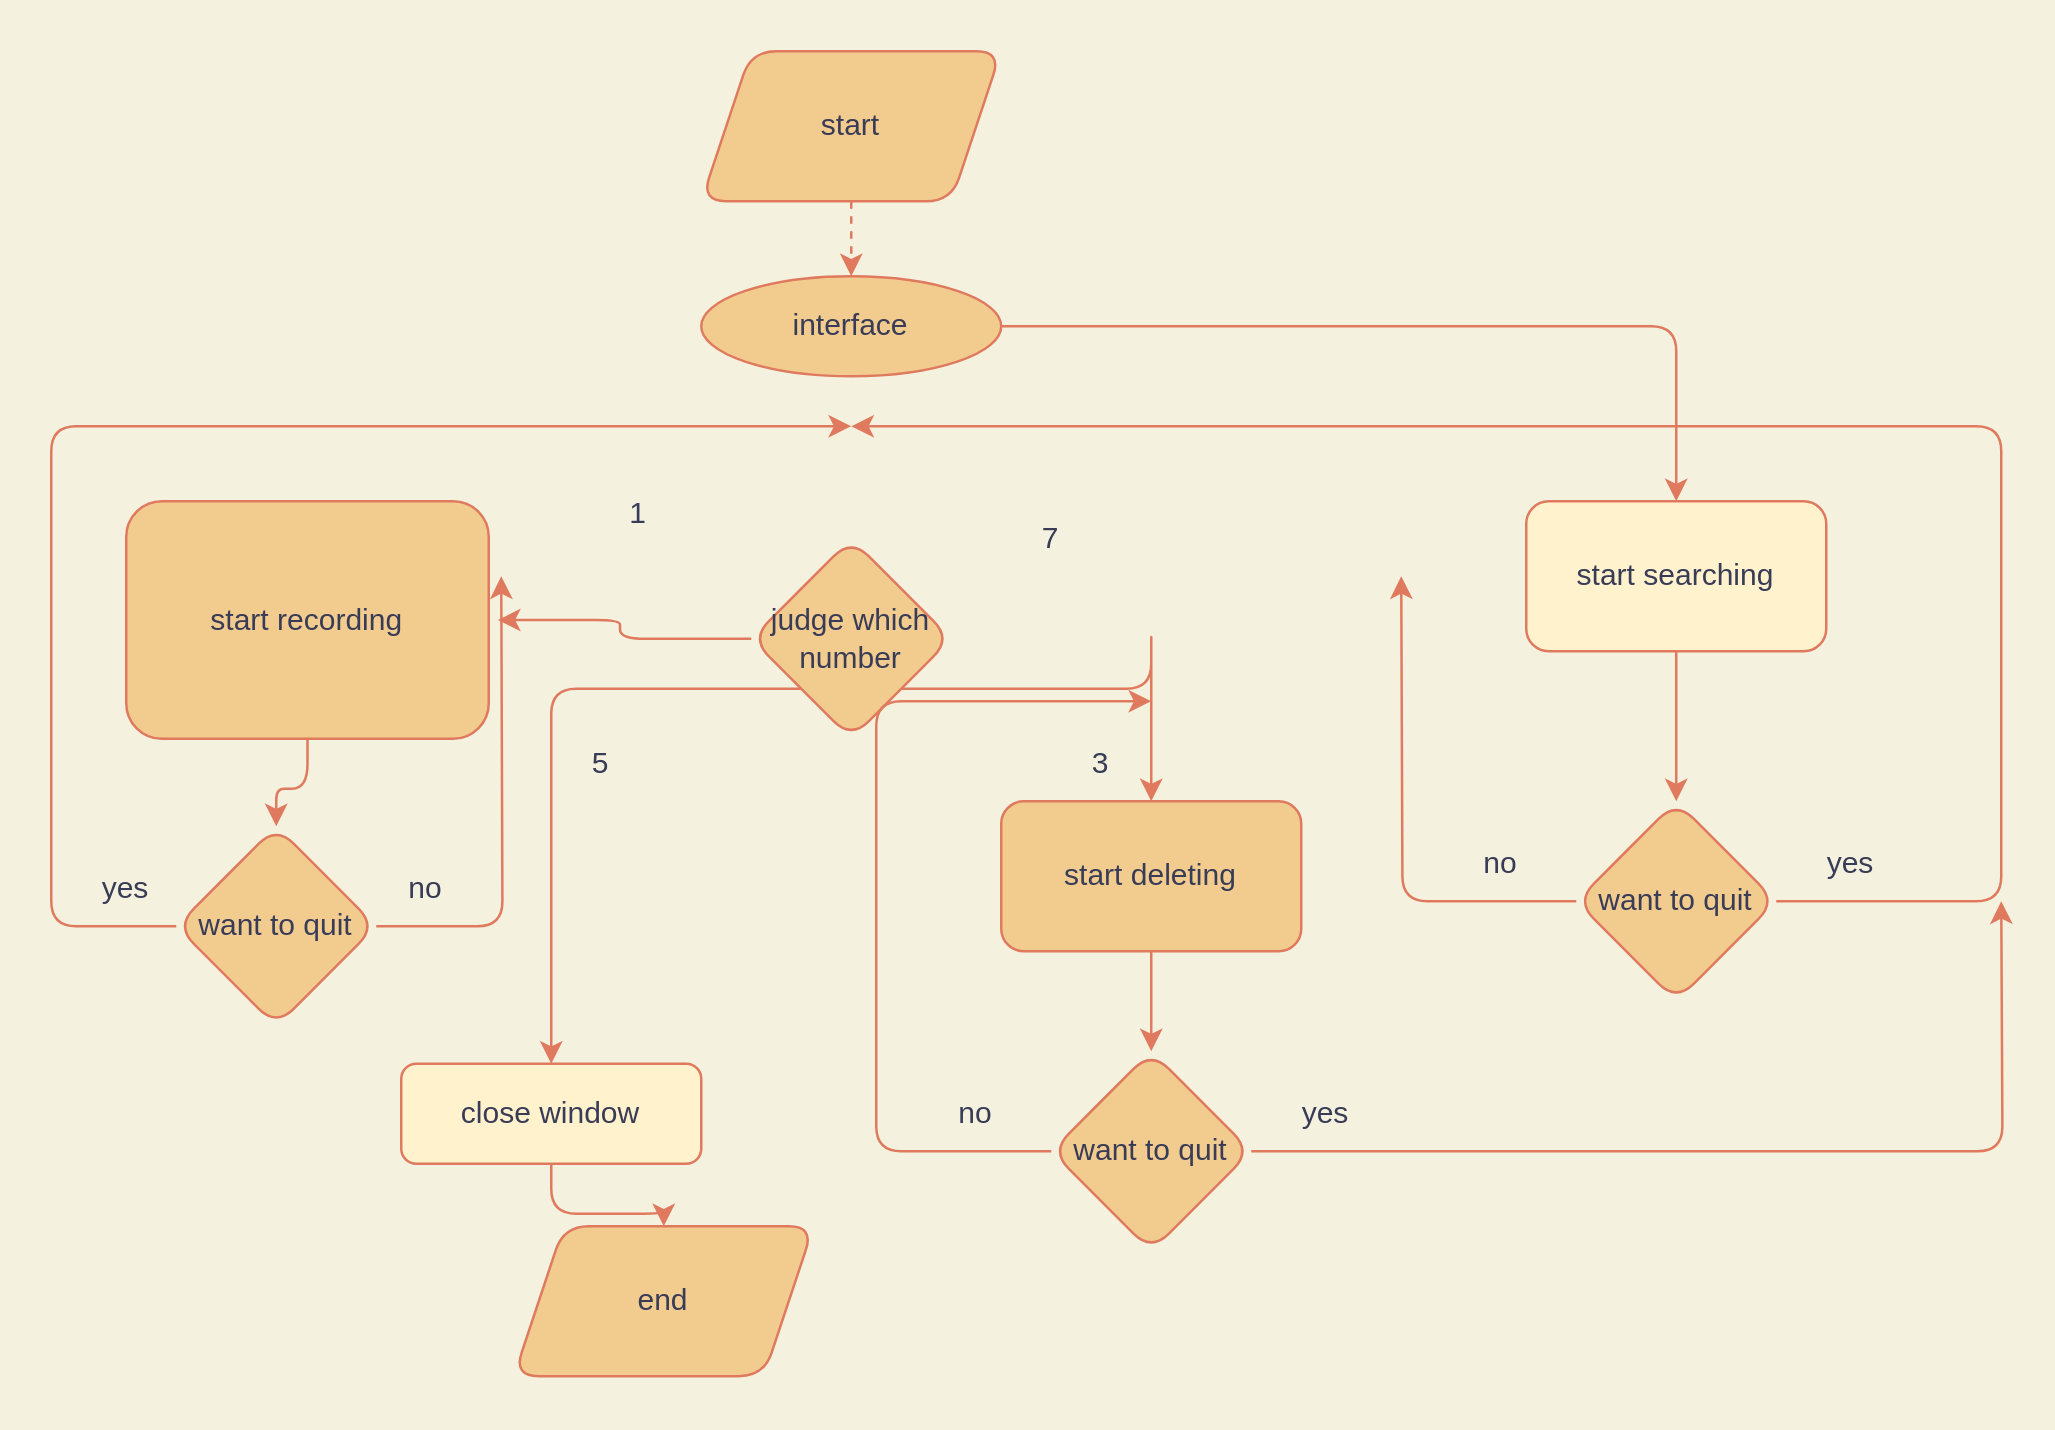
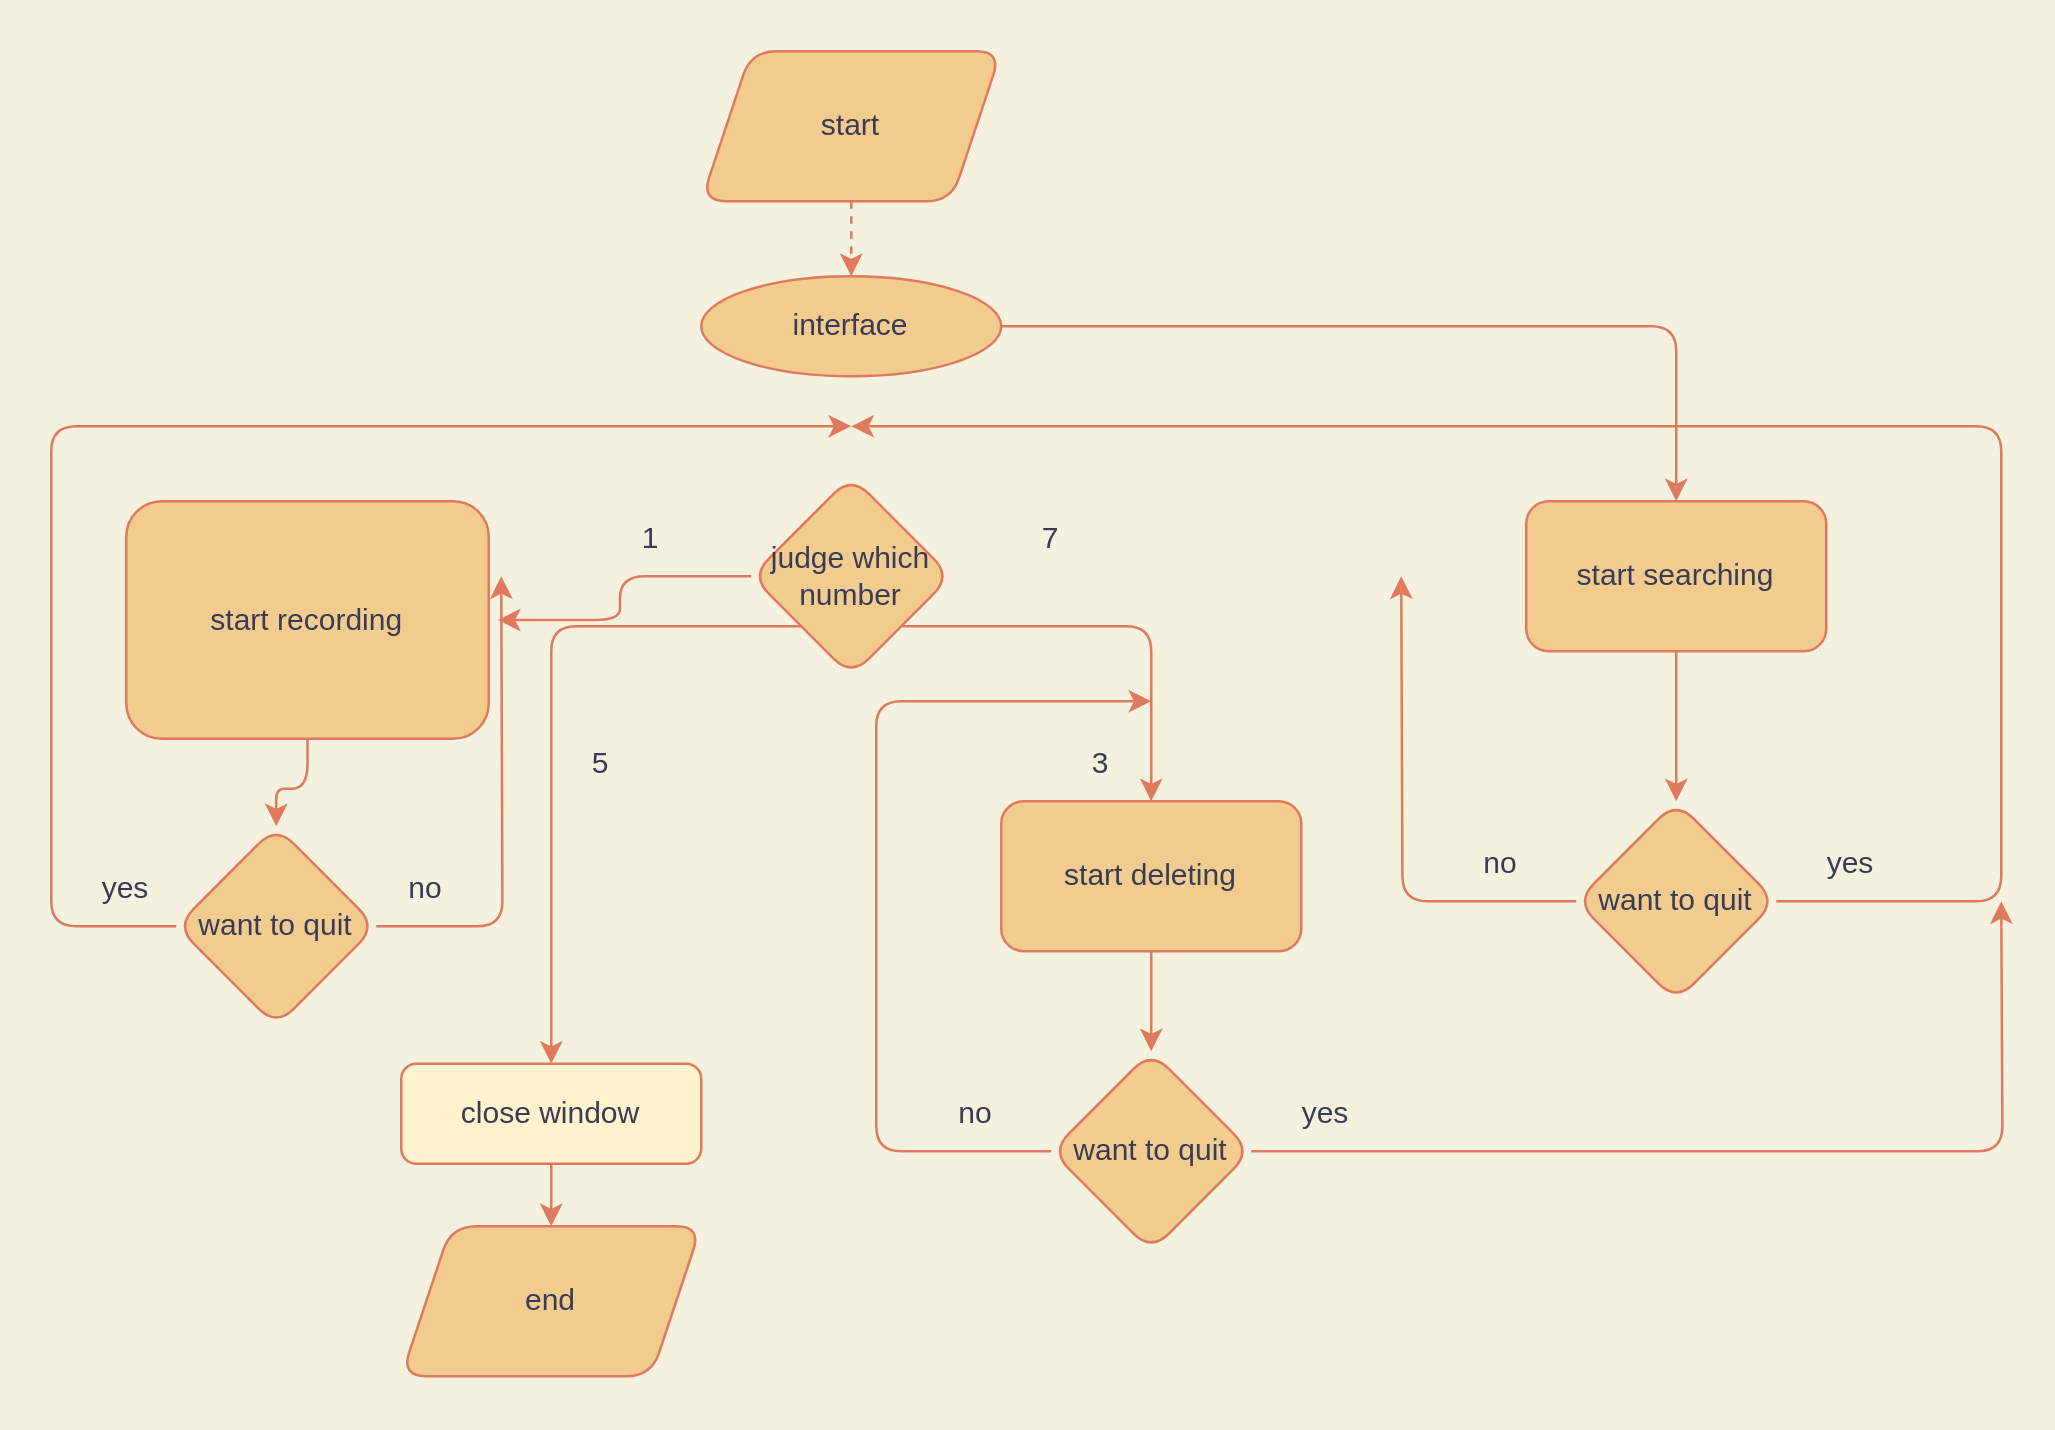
(639, 514) -> (651, 539)
(1676, 576) -> (1676, 576)
(851, 639) -> (851, 576)
(664, 1301) -> (551, 1301)
